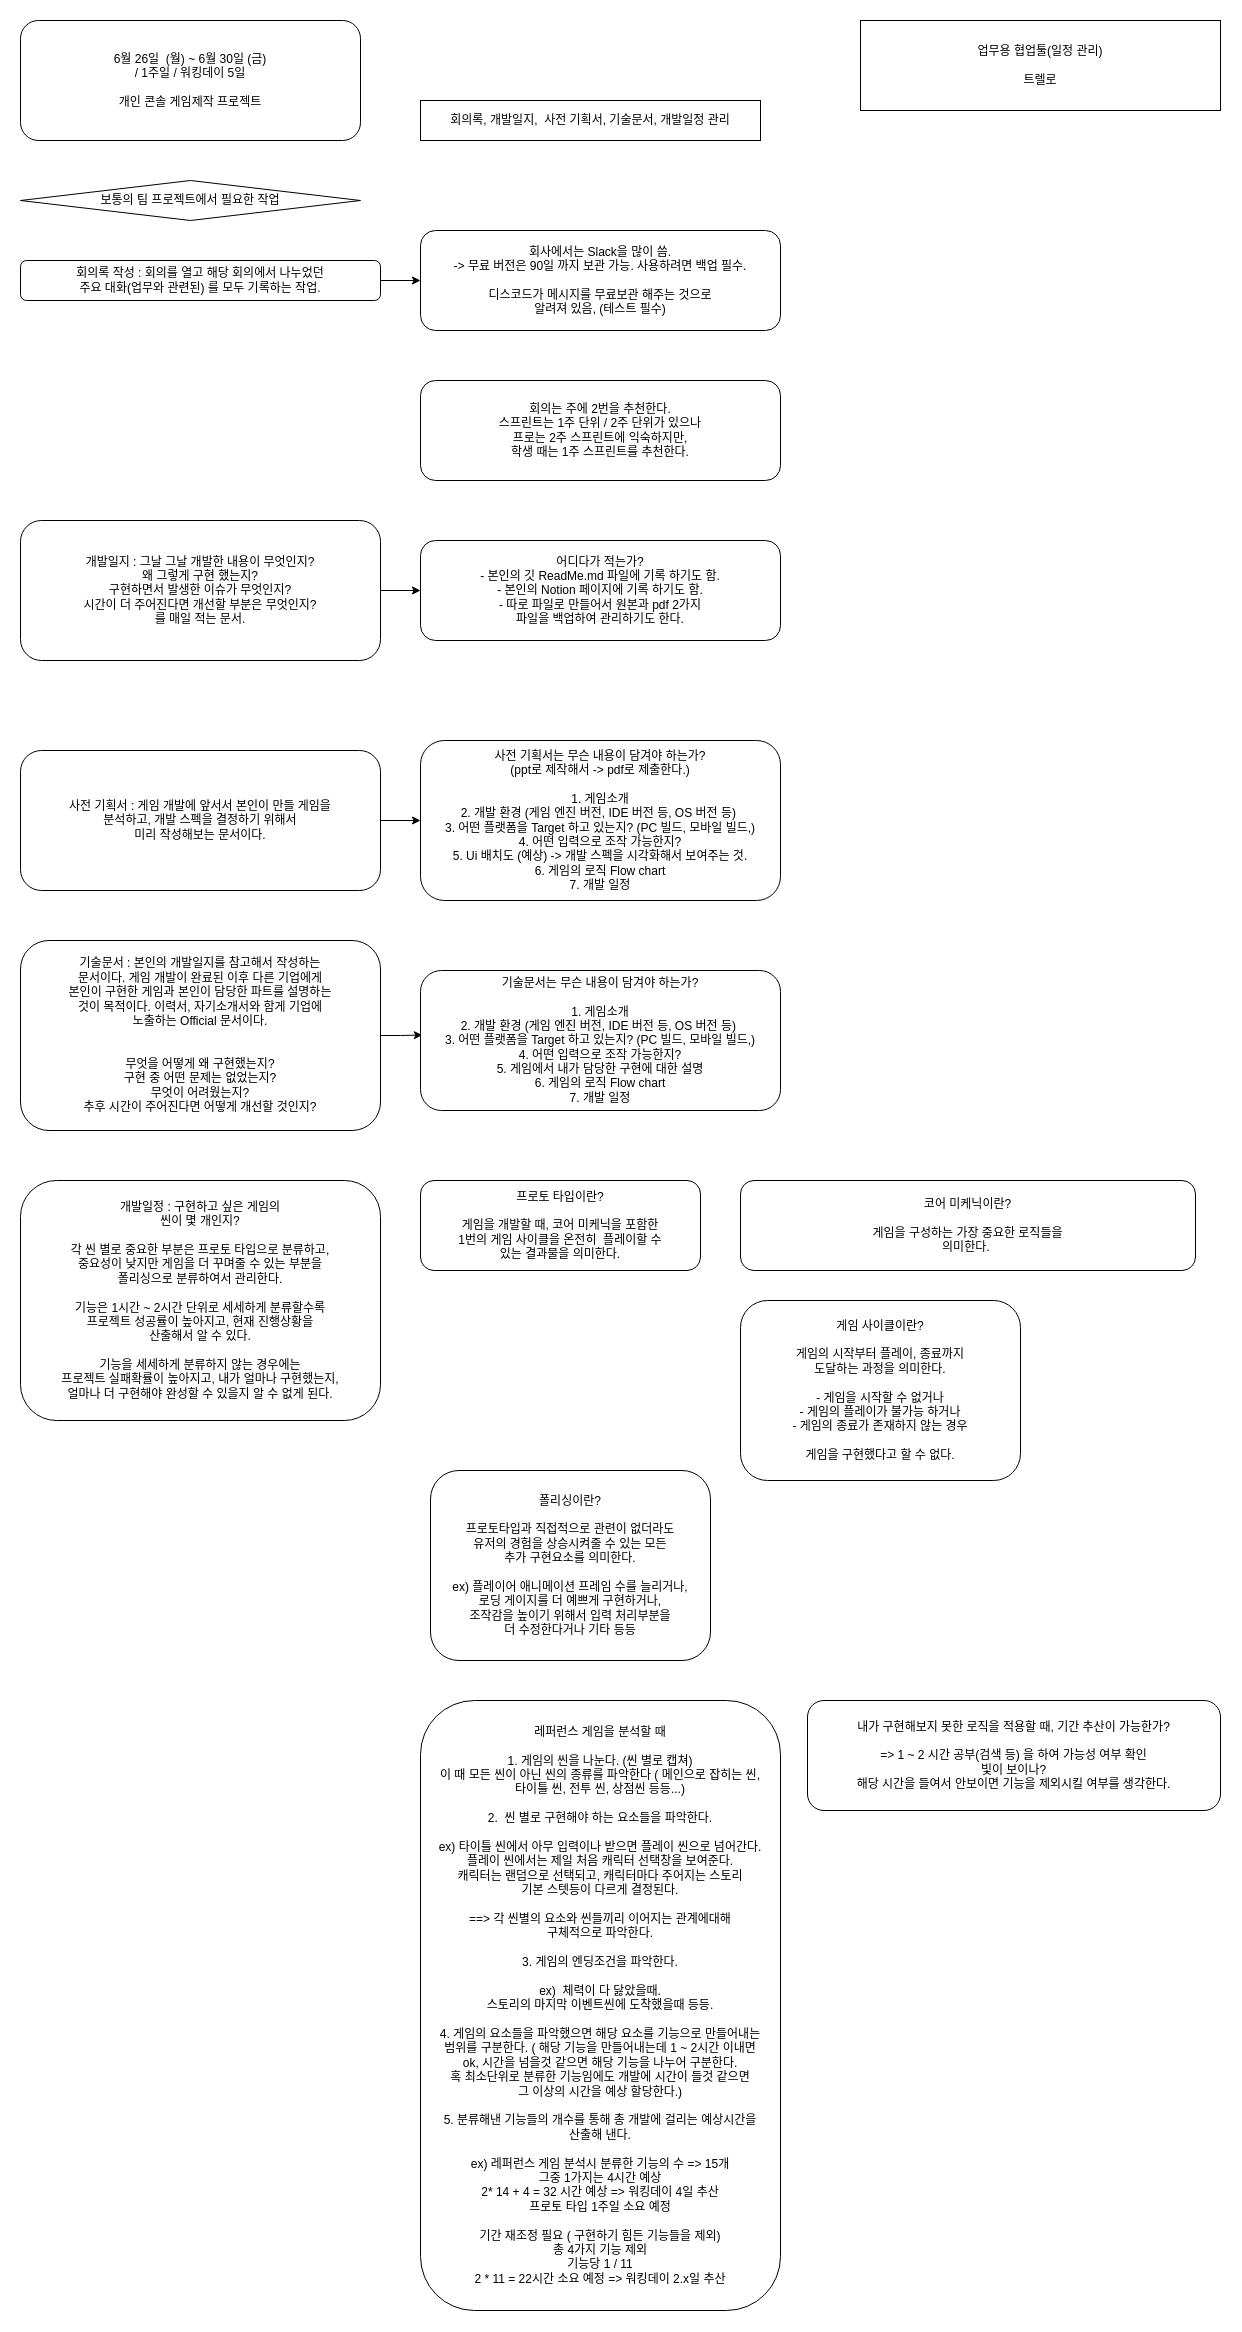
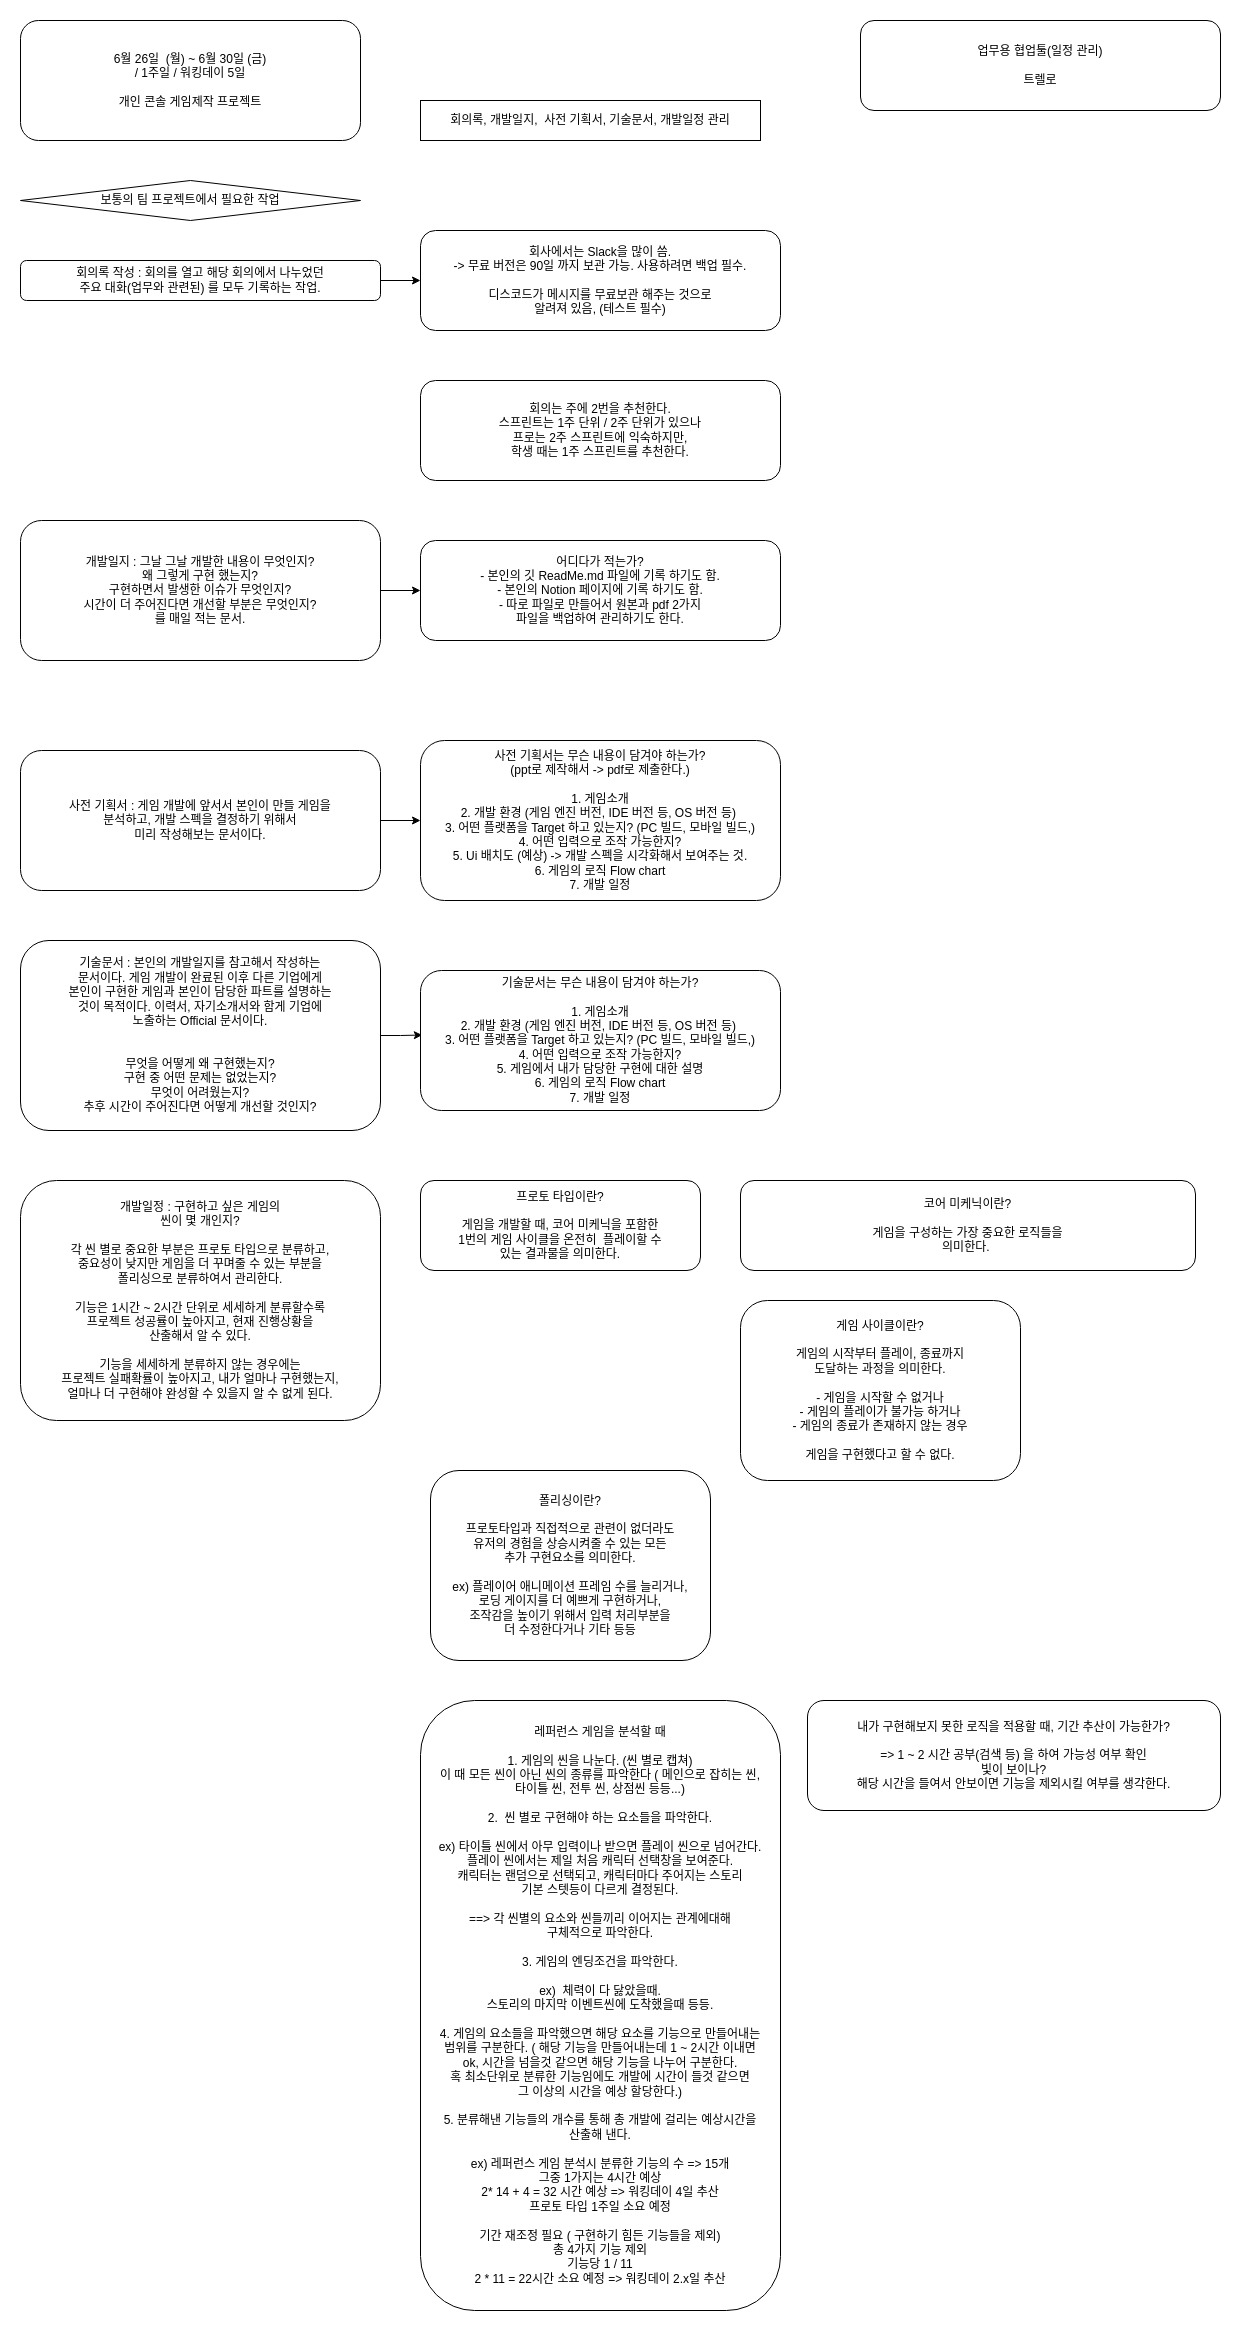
(1041, 66) -> (1041, 66)
